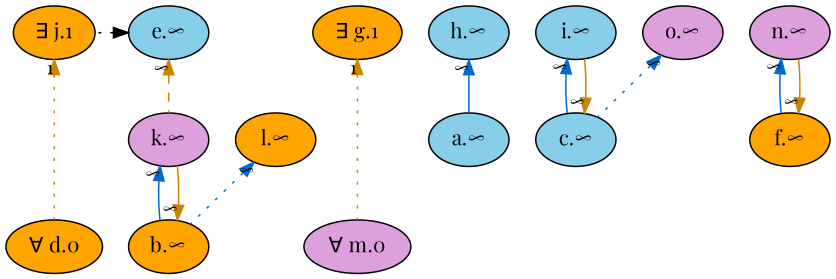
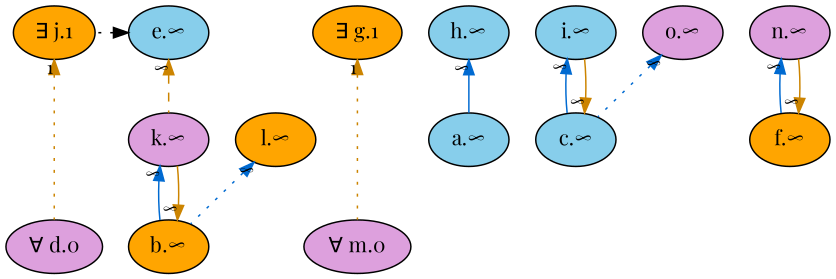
(54, 247) -> (54, 247)
